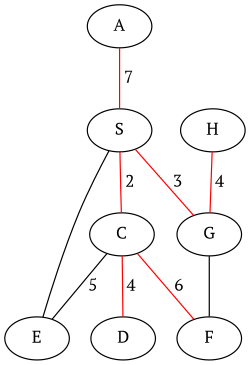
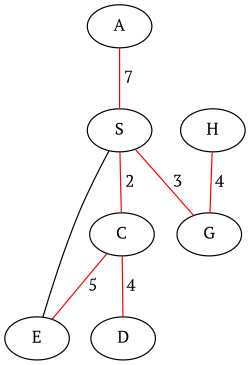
(79, 286) -> (79, 286)
(209, 338) -> none
